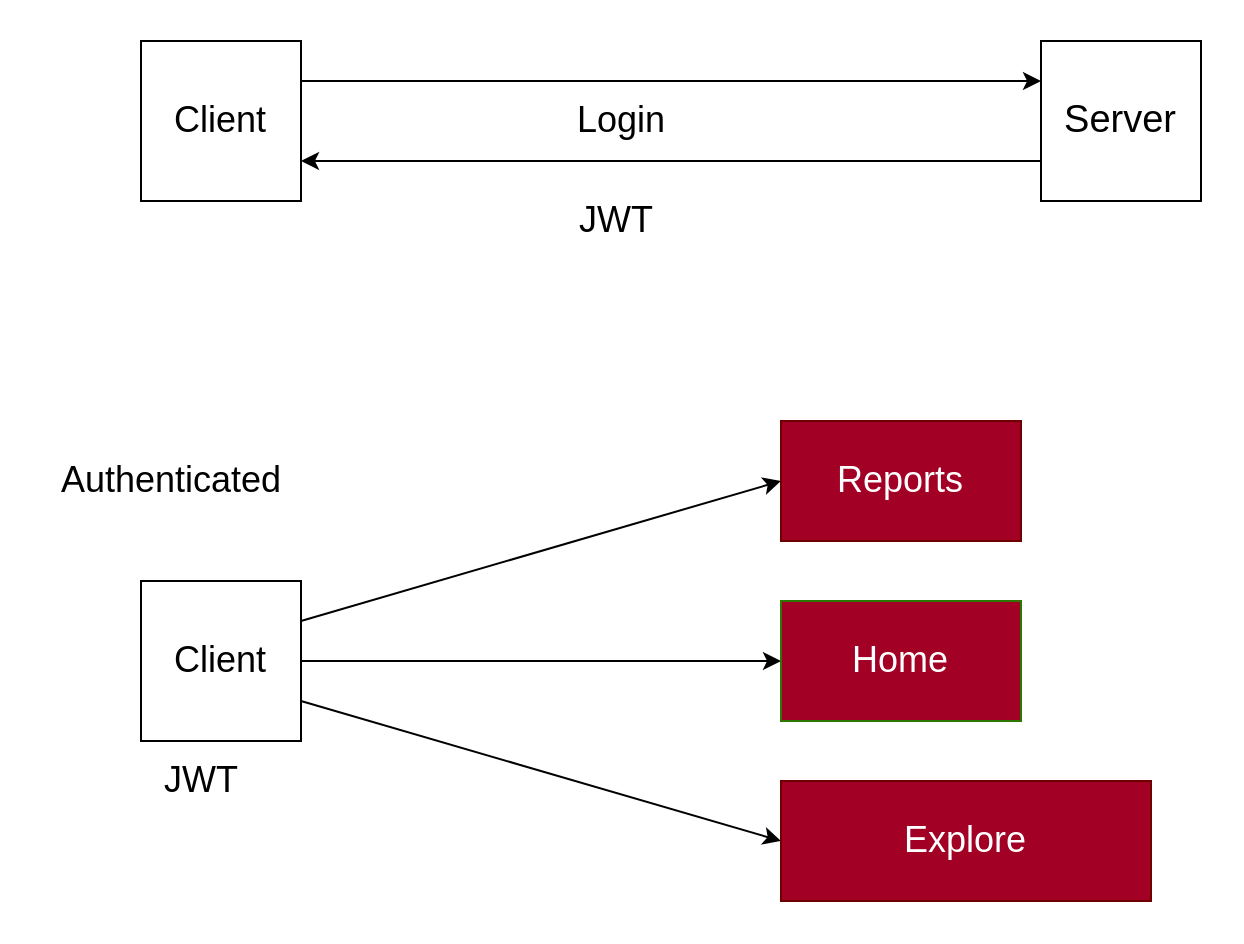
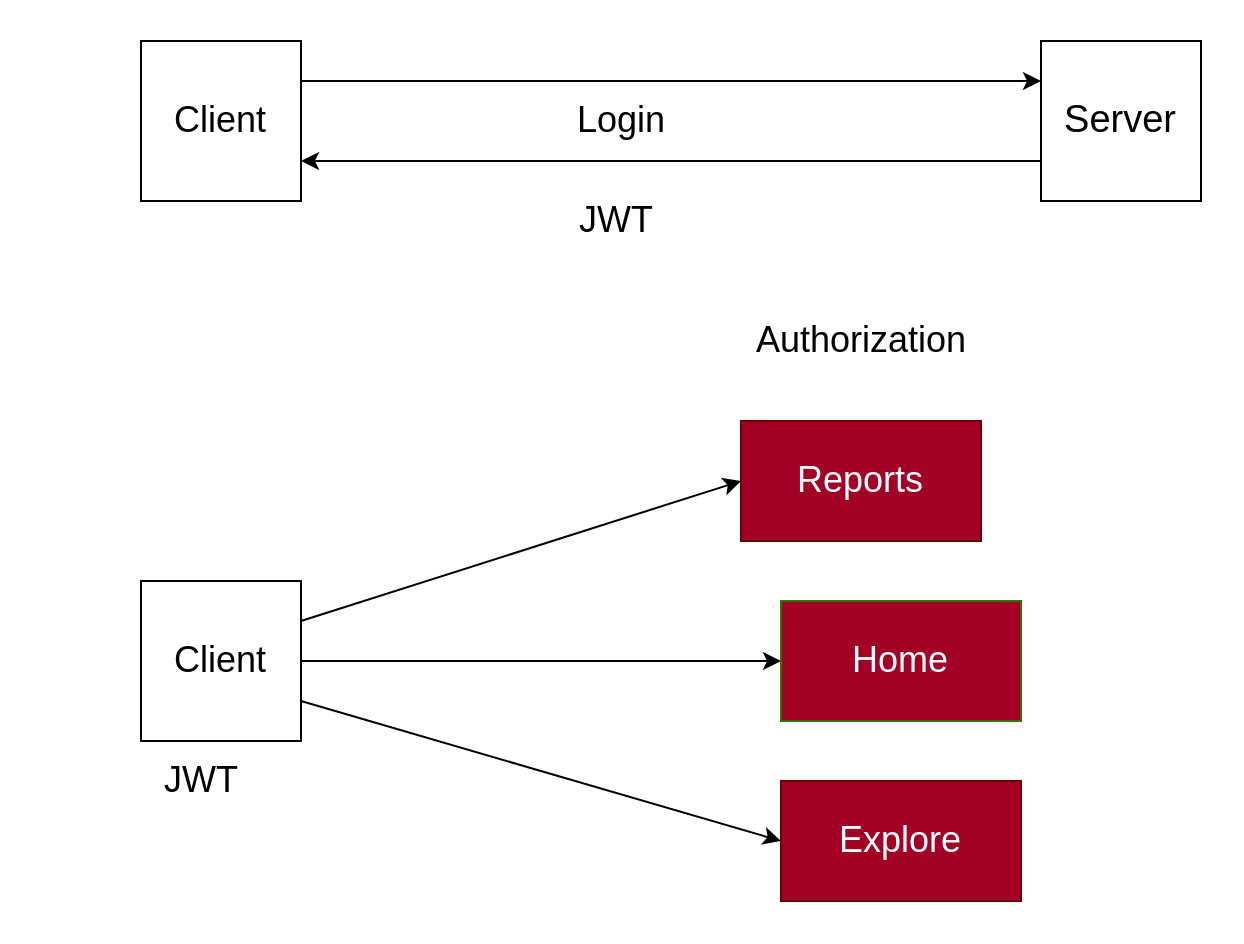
none -> (861, 341)
(171, 481) -> none
(901, 481) -> (861, 481)
(966, 841) -> (901, 841)
